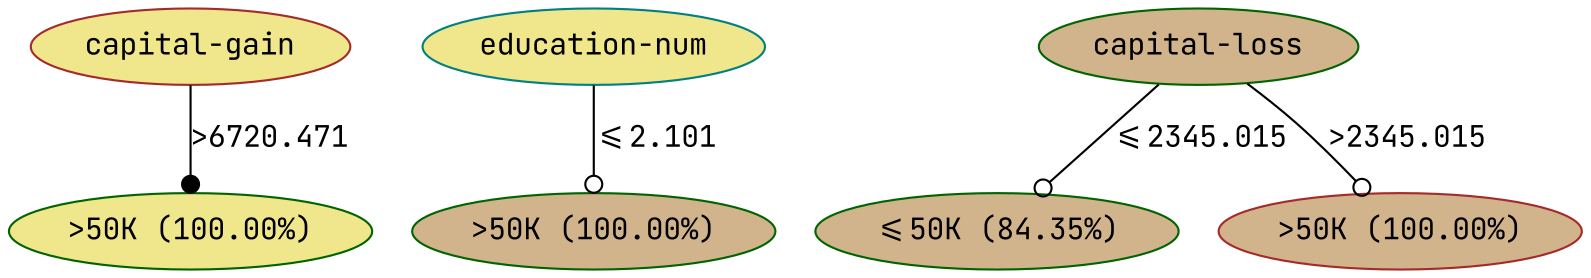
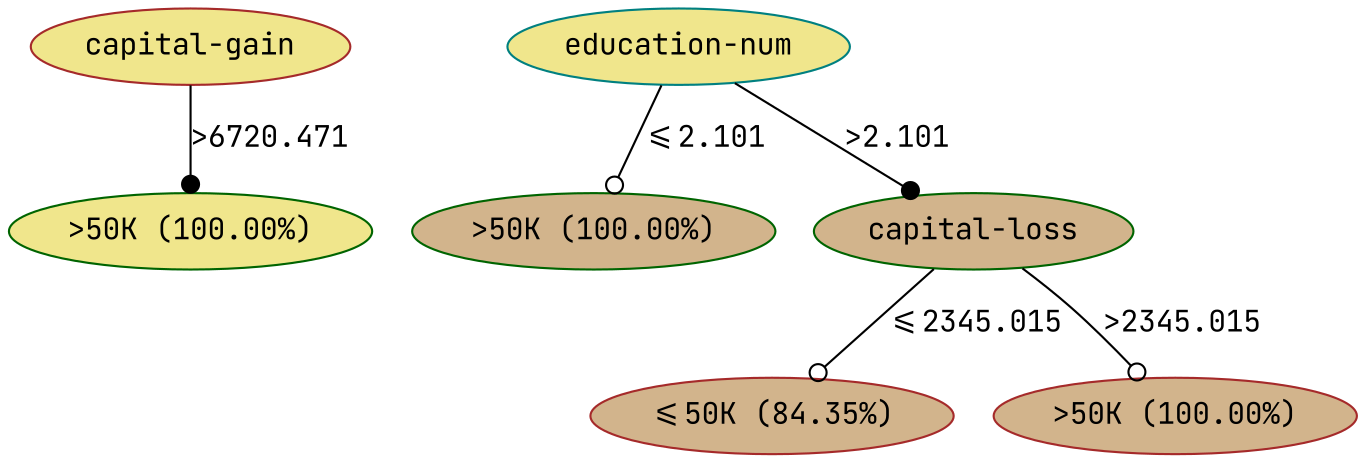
none -> (819, 135)
(997, 231) -> (772, 416)
